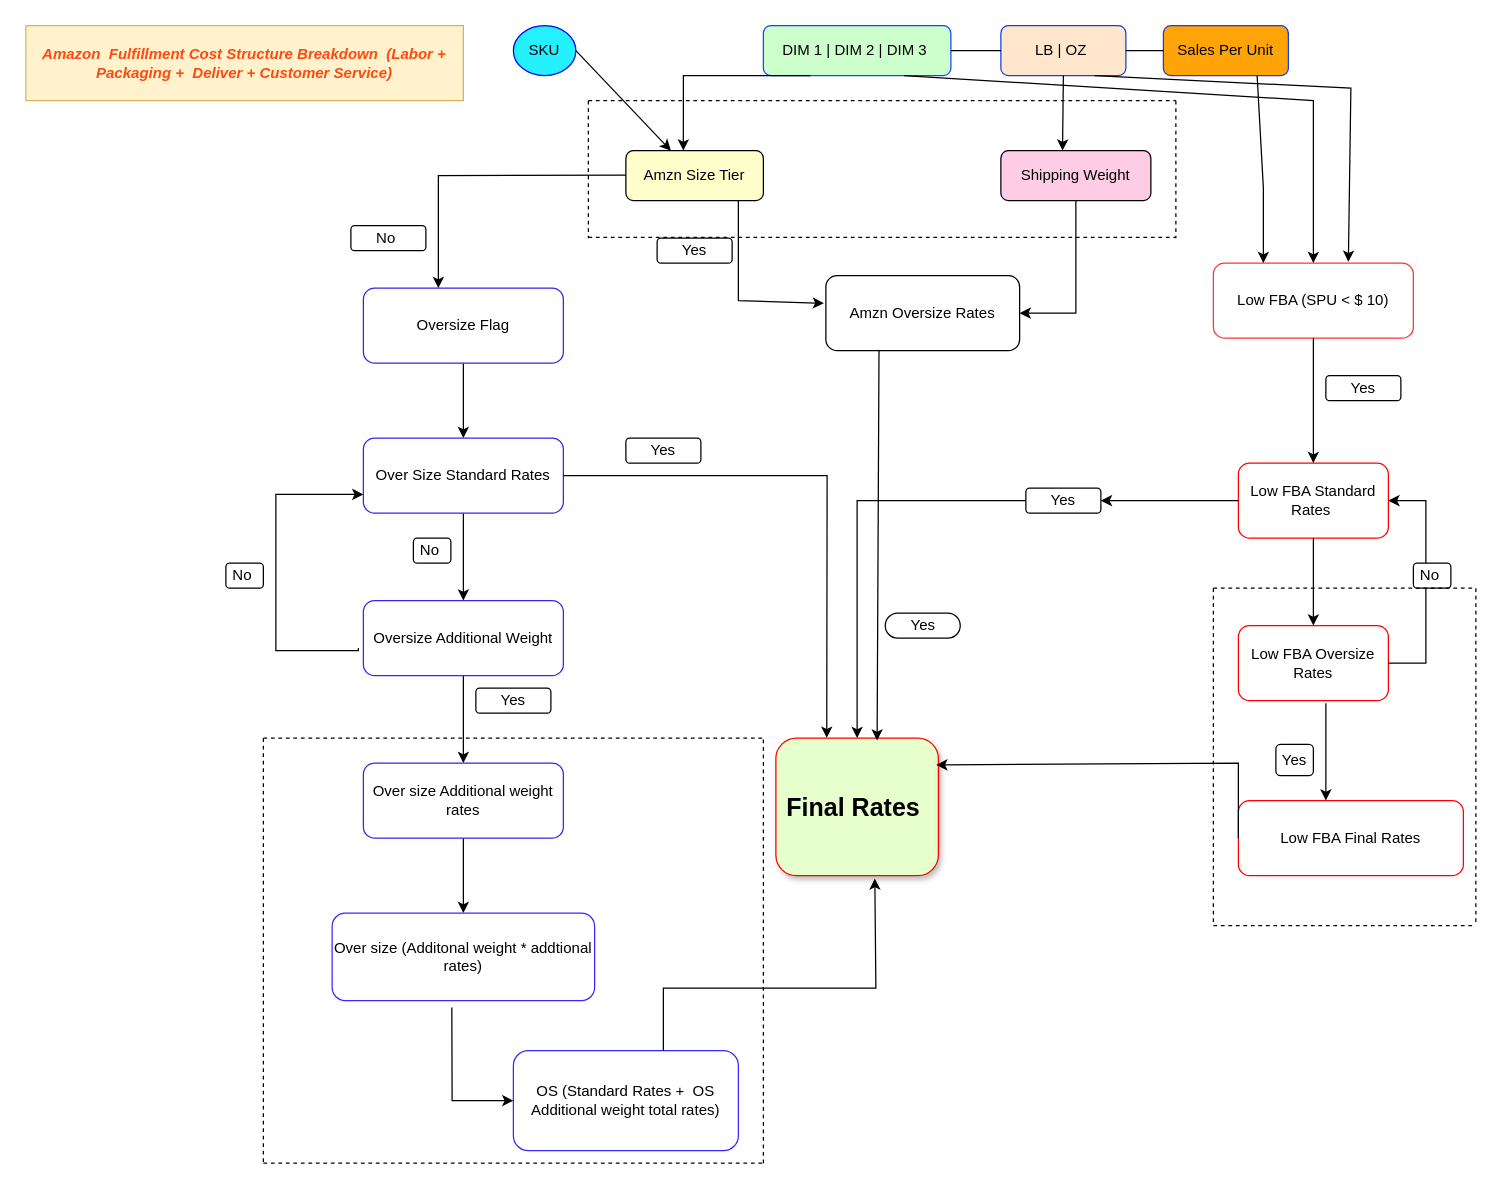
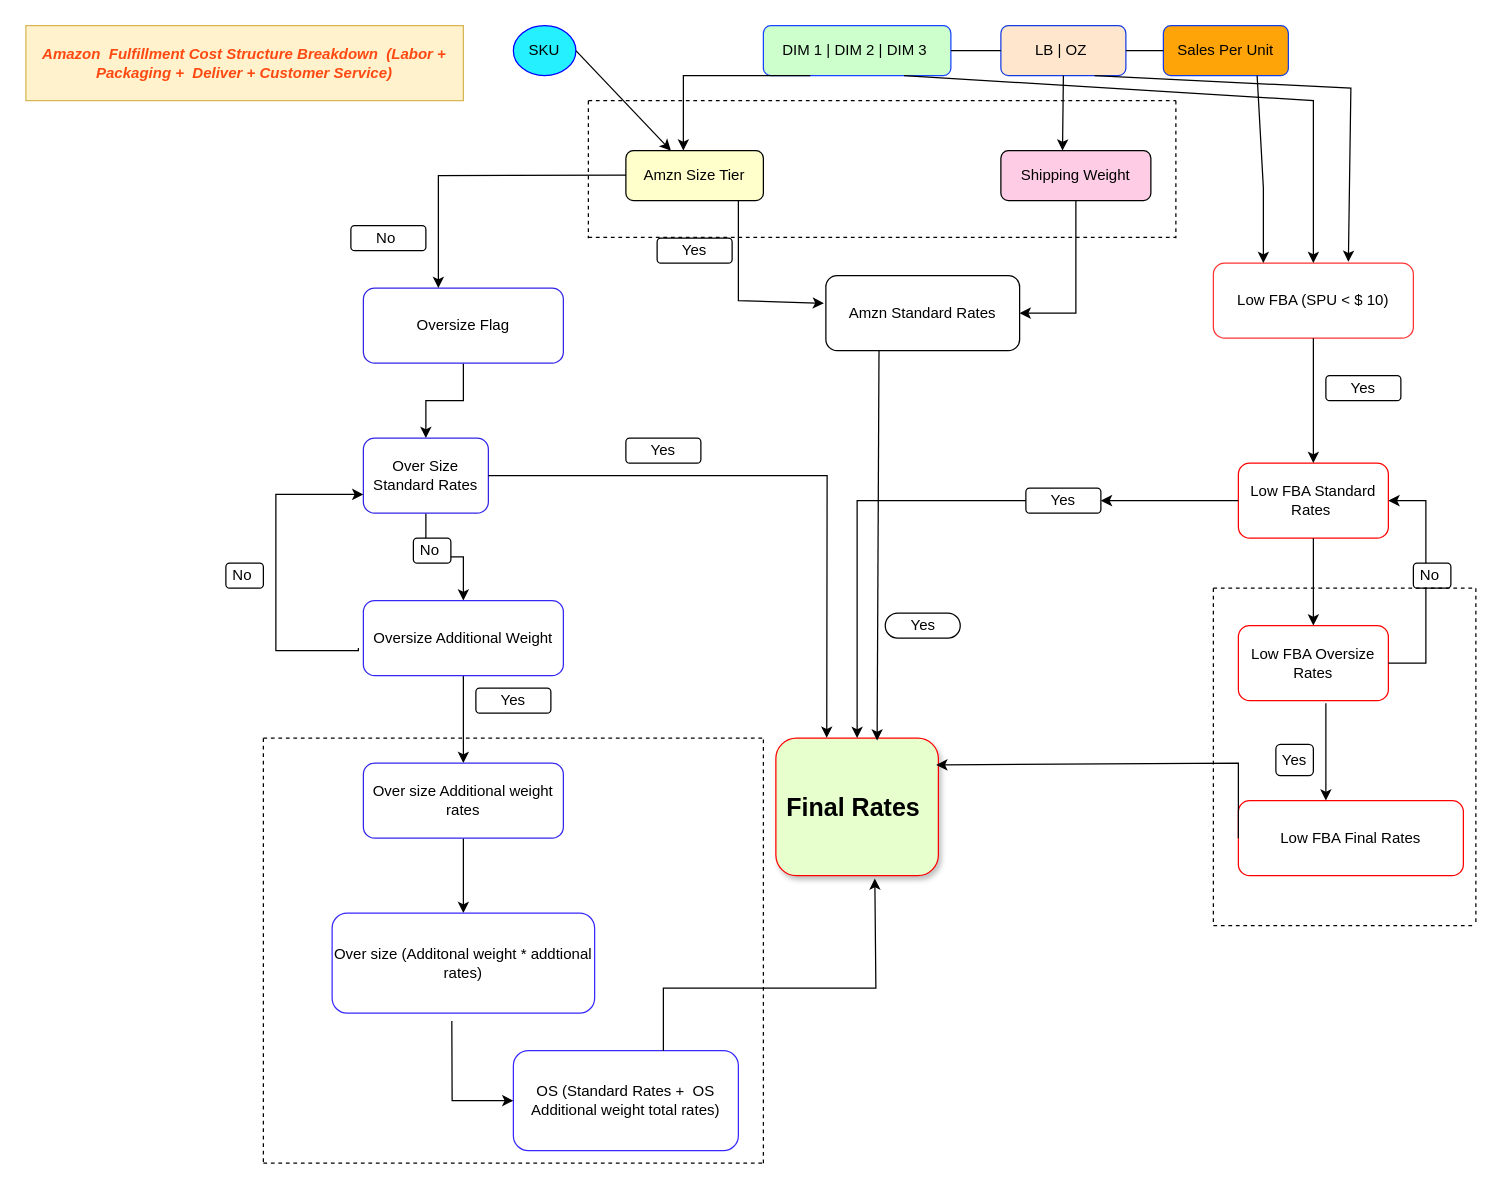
(923, 313) -> (923, 313)
(463, 476) -> (426, 476)
(463, 957) -> (463, 963)
